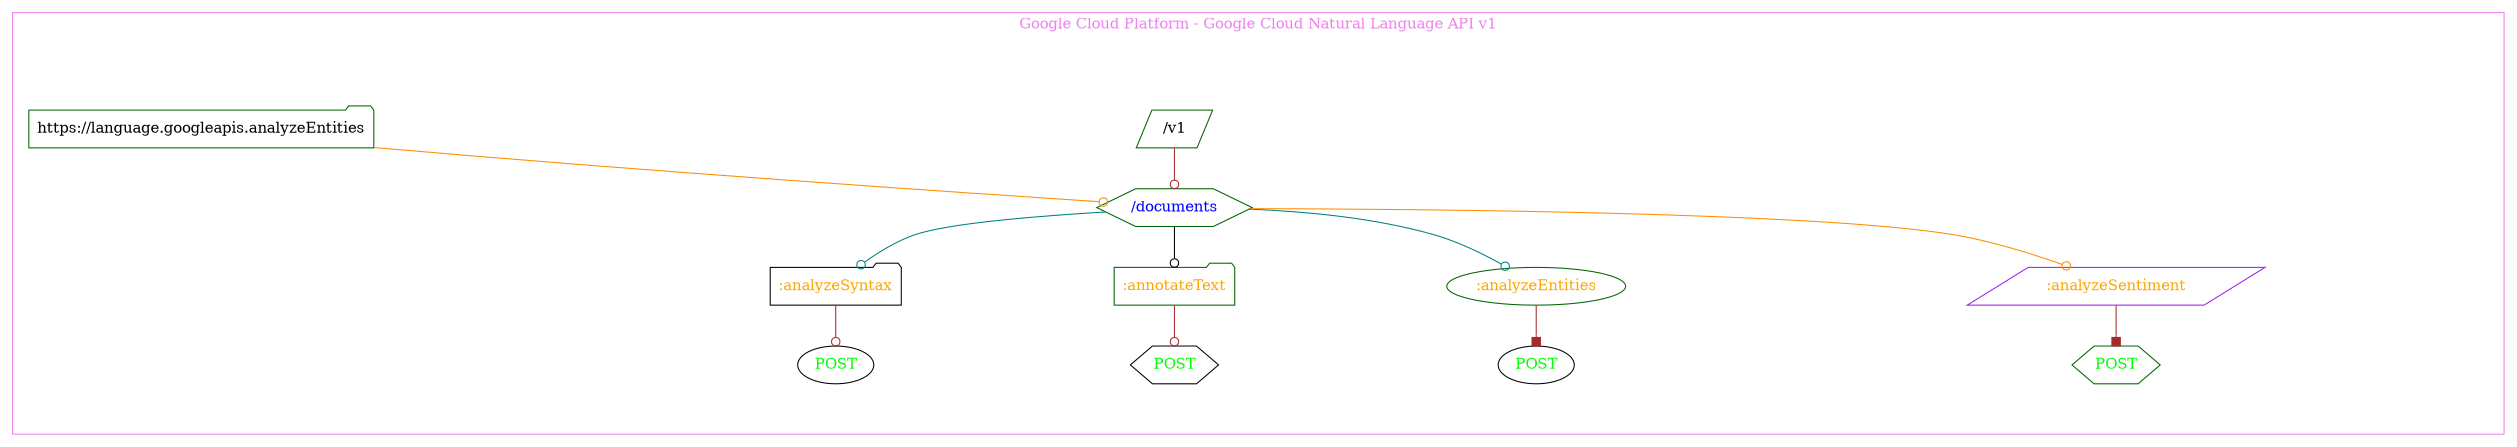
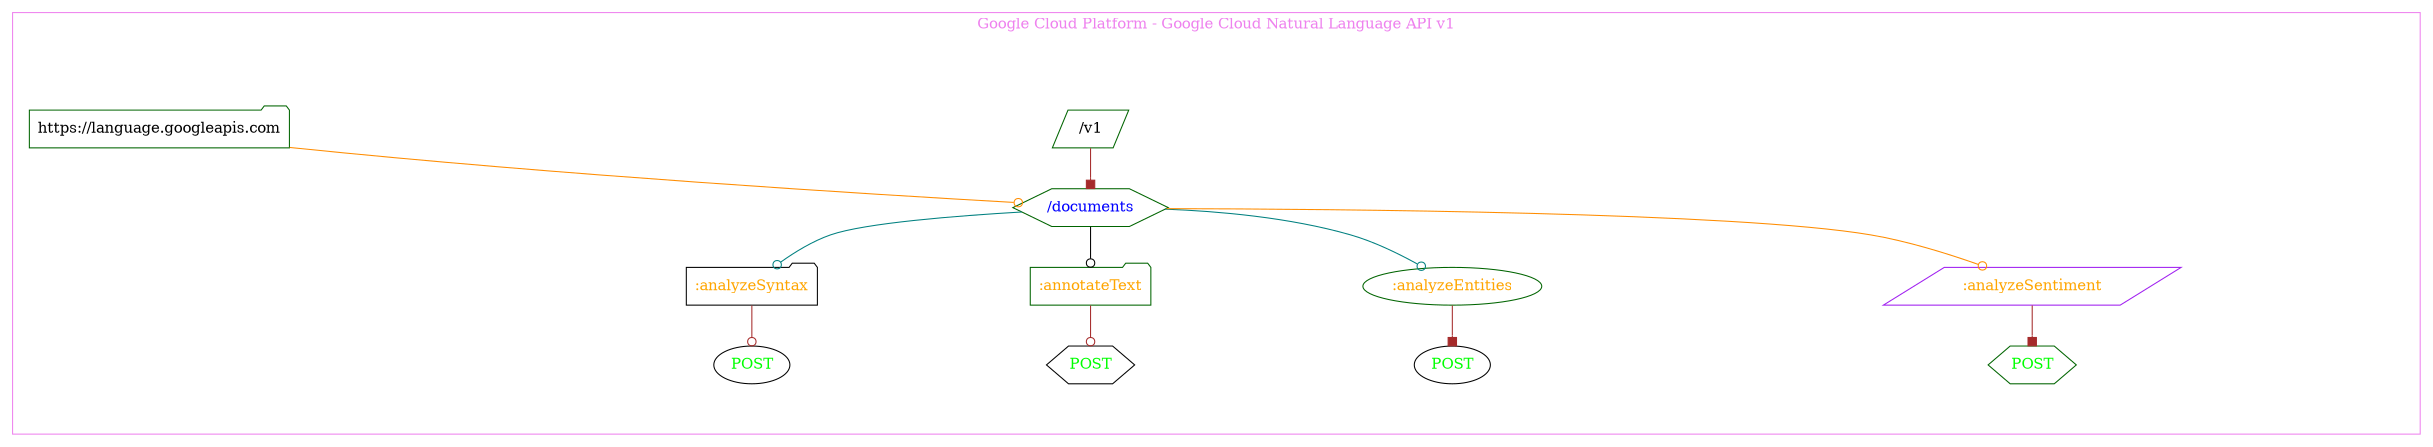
(201, 129) -> (159, 129)
(1174, 164) -> (1091, 163)
